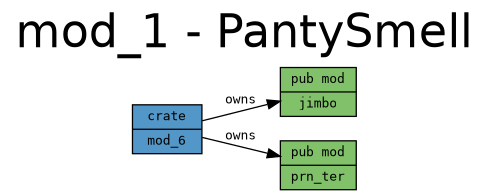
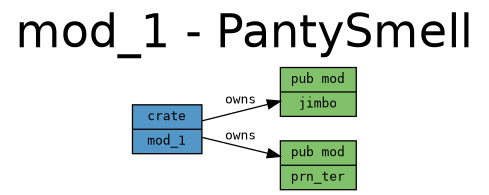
(167, 141) -> (167, 141)
